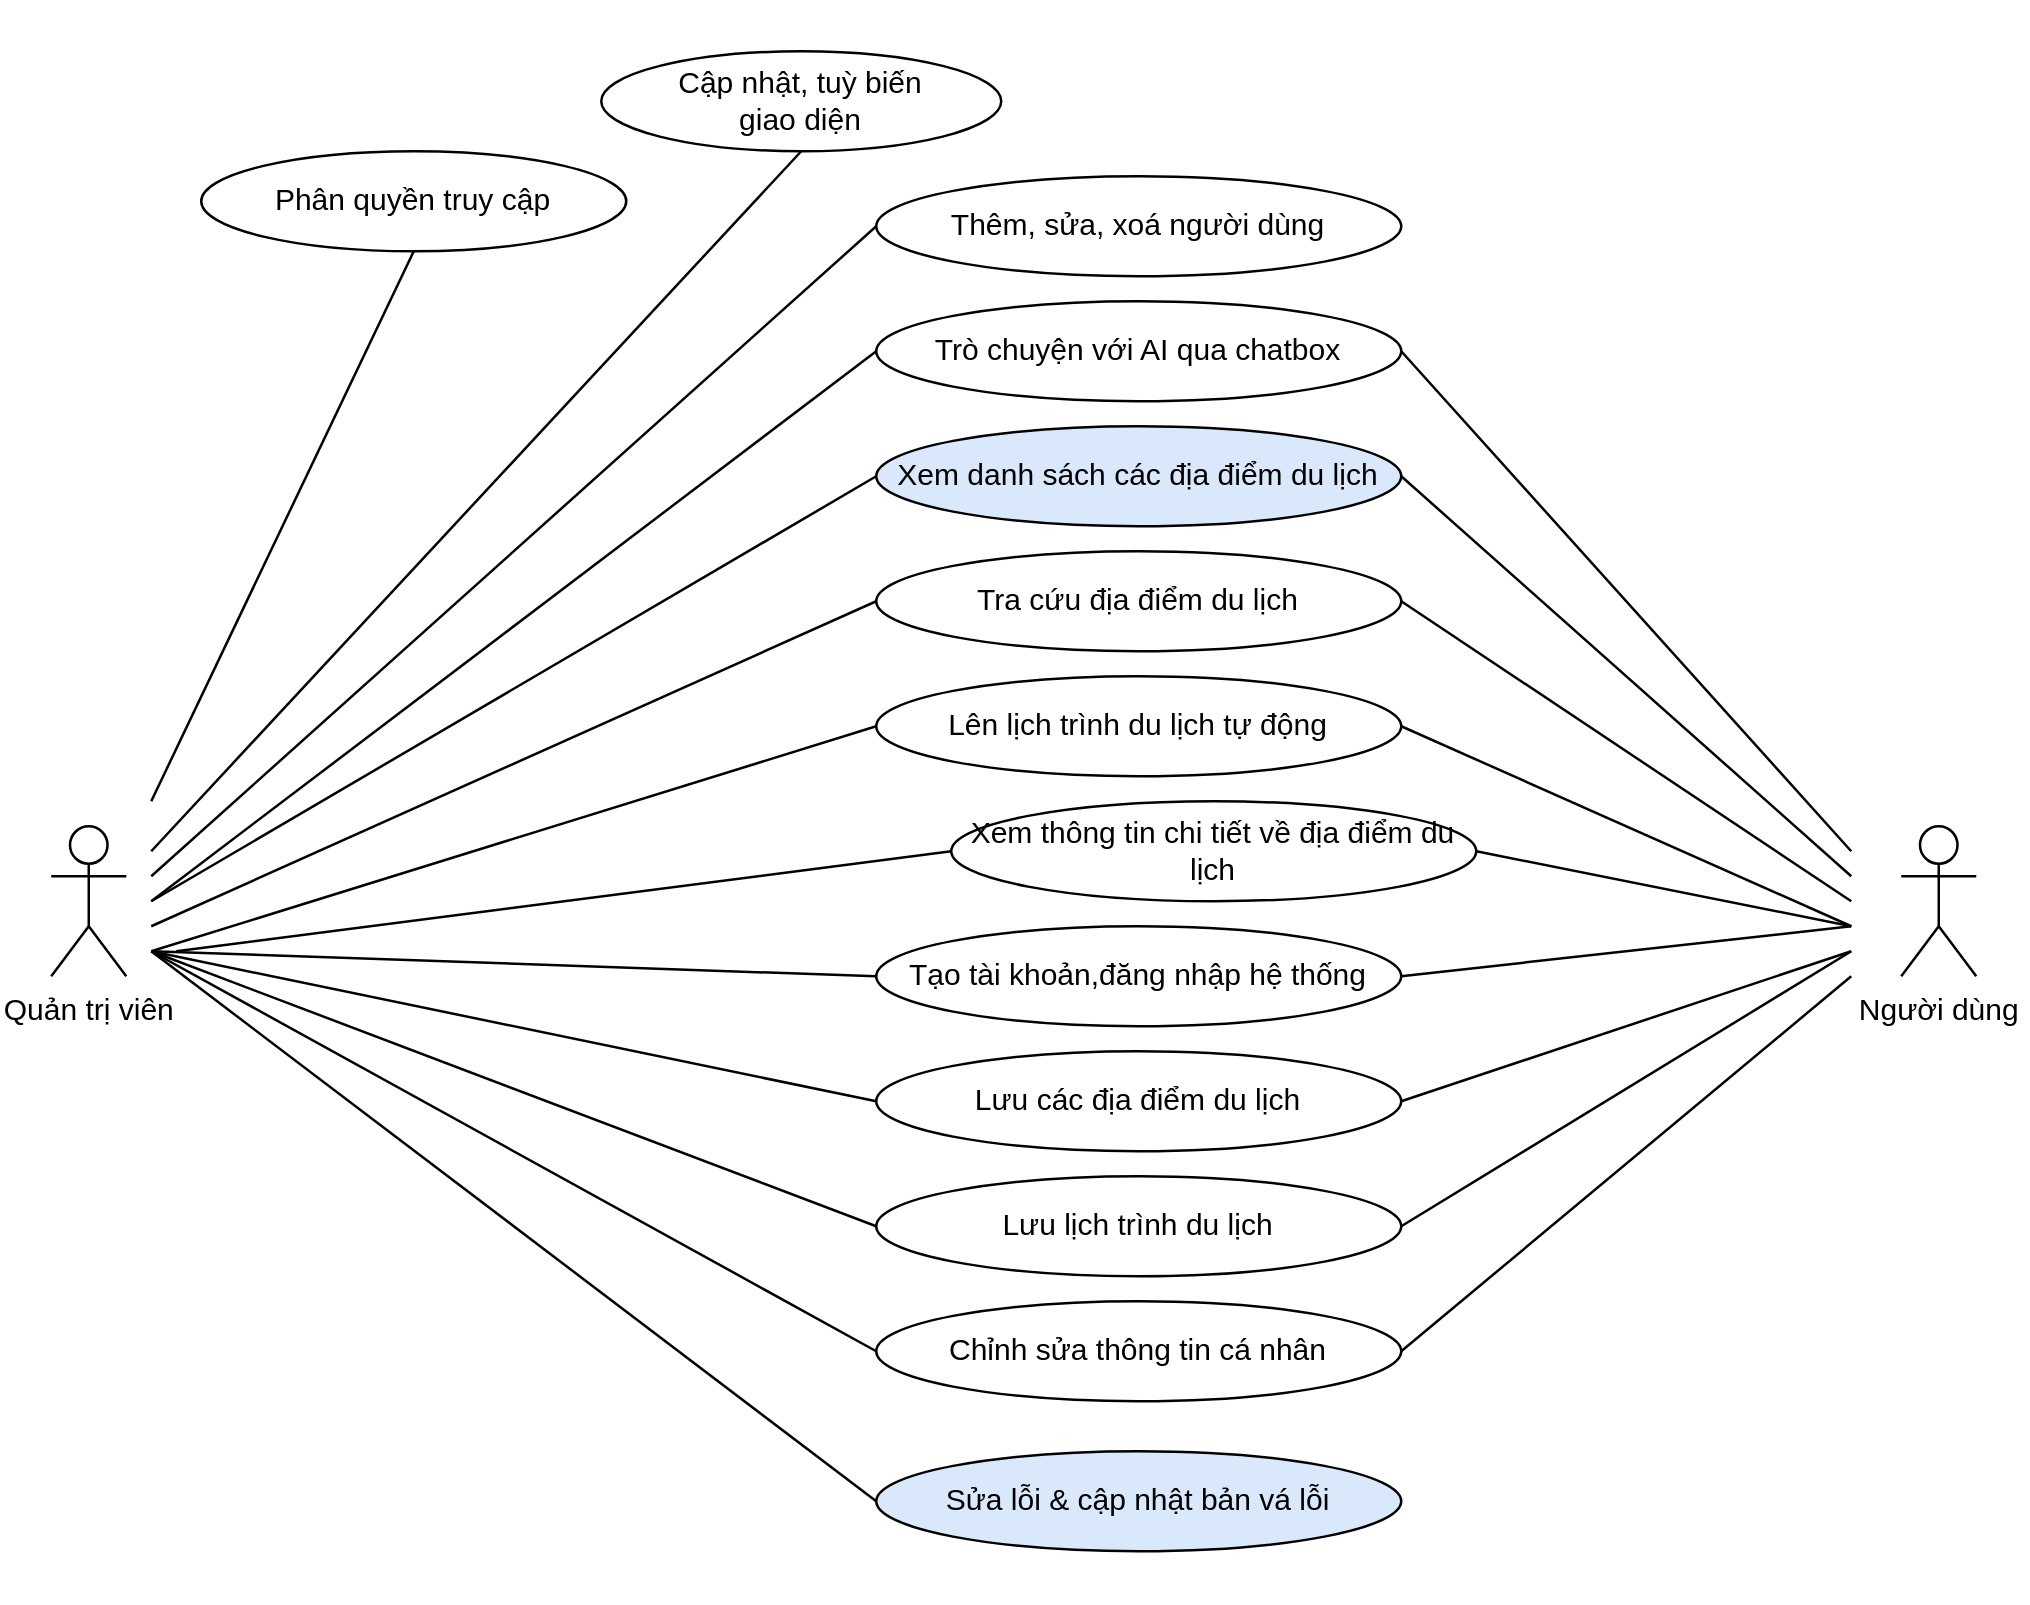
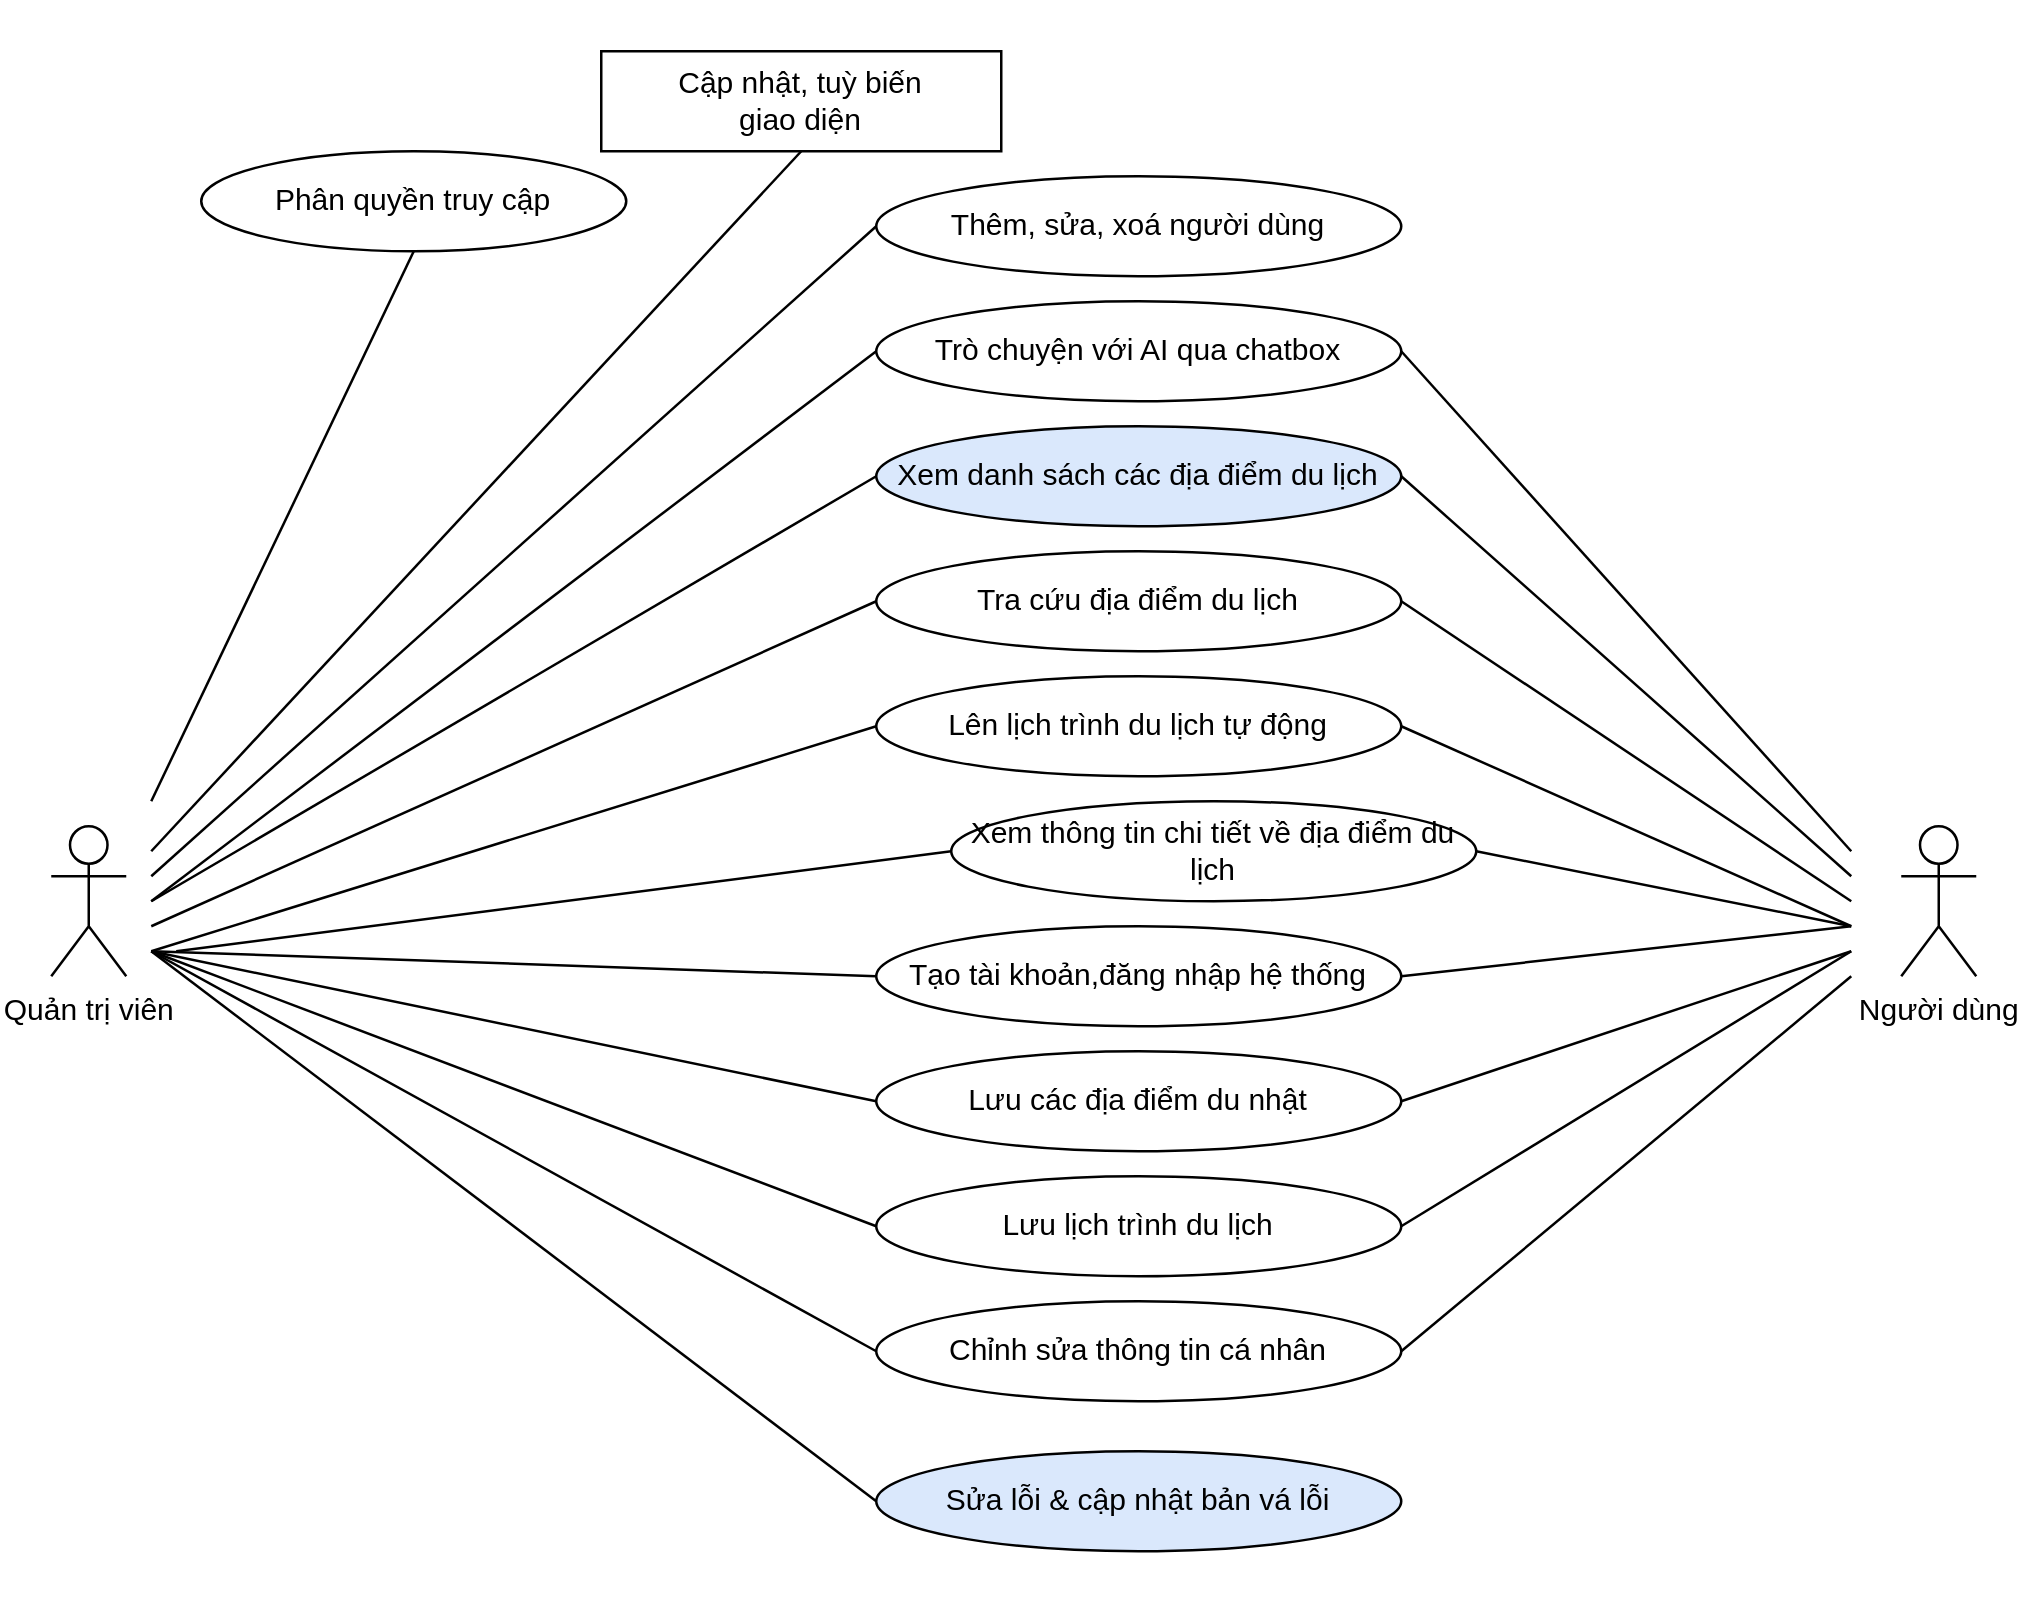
(801, 101) -> (801, 101)
(1139, 1101) -> (1139, 1101)
